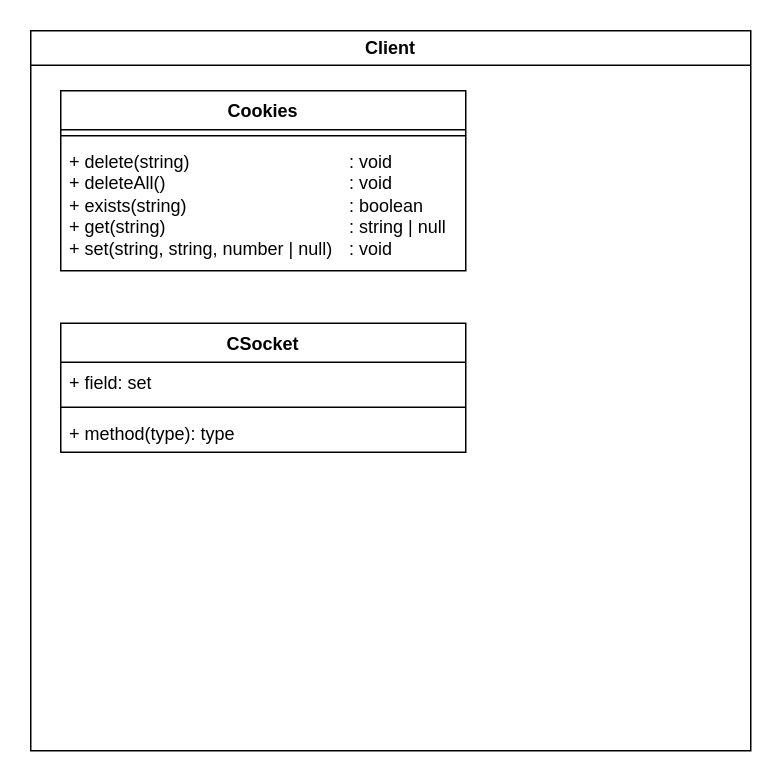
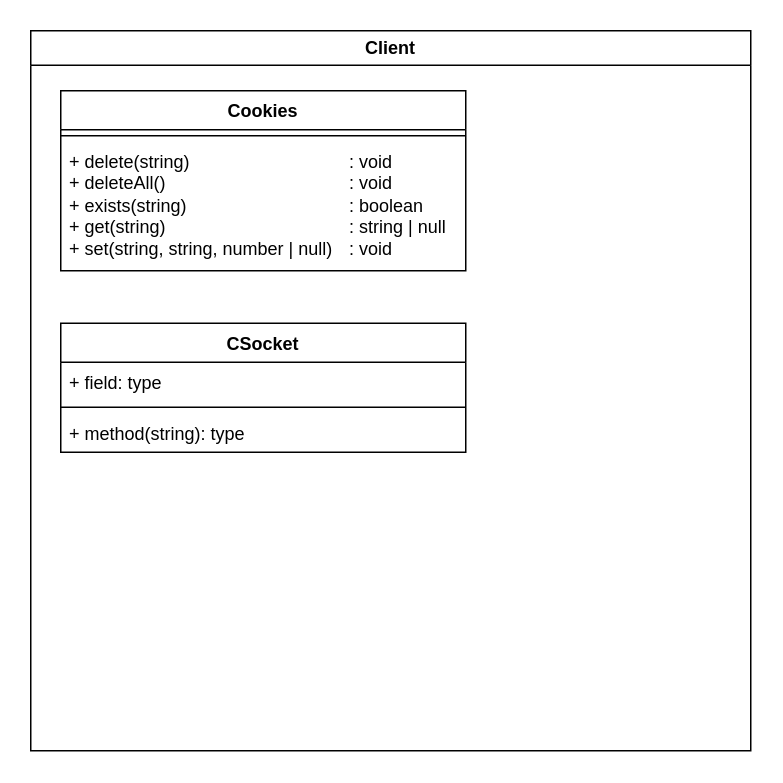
(119, 384) -> (124, 384)
(164, 435) -> (171, 435)
